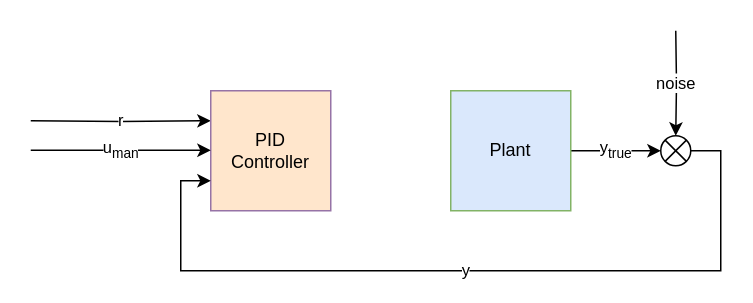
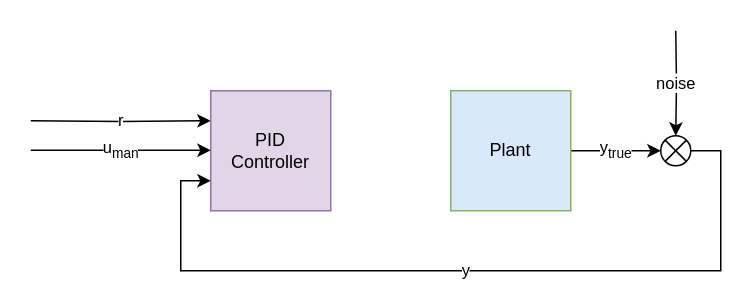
(271, 151) -> (271, 151)
